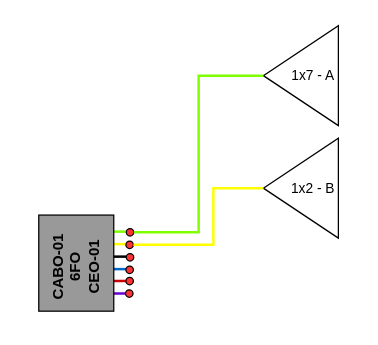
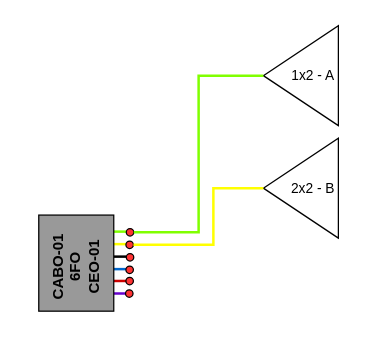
(313, 76) -> (313, 76)
(313, 188) -> (313, 188)
